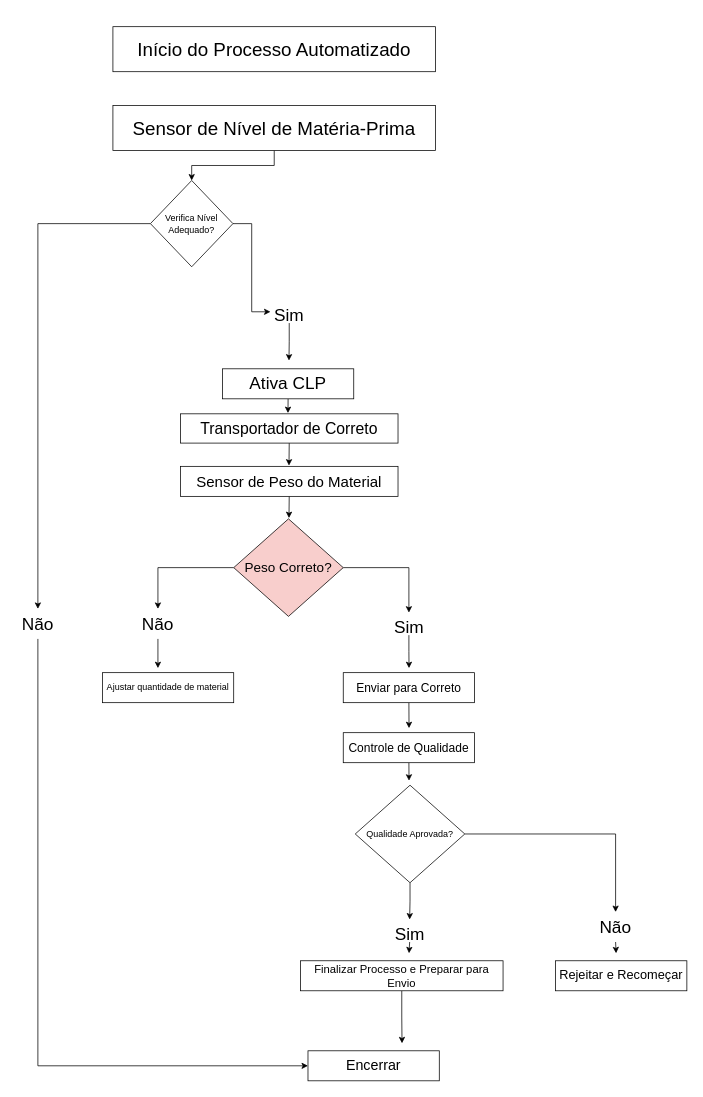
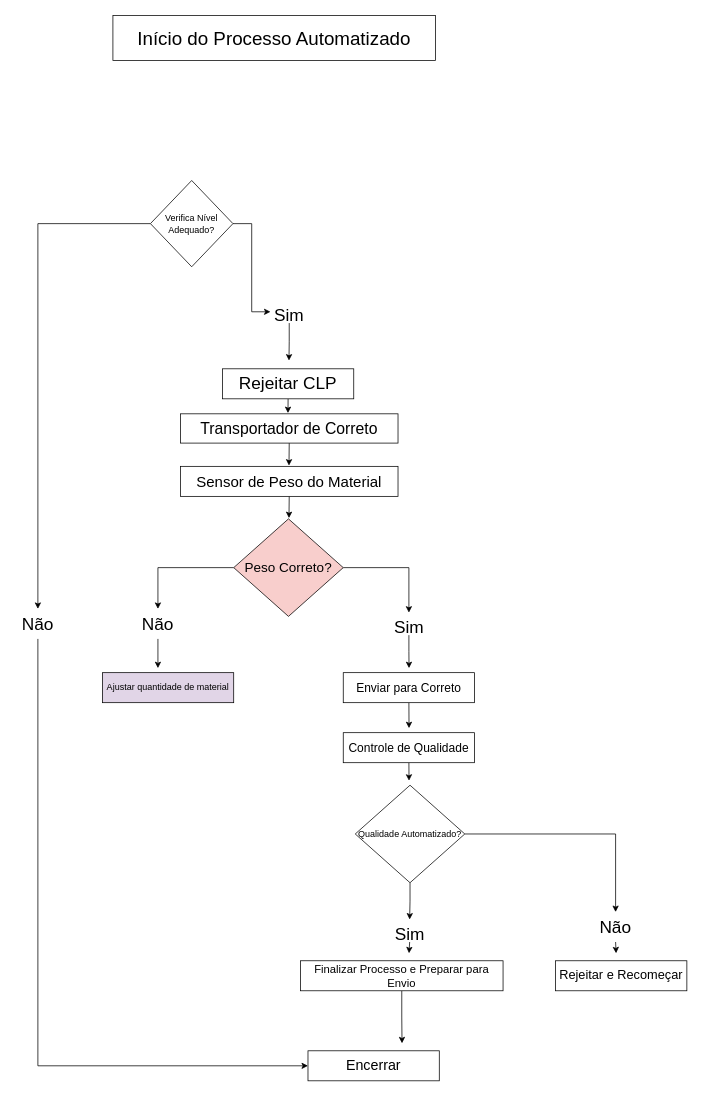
(274, 49) -> (274, 38)
(274, 128) -> none
(236, 165) -> none
(288, 384) -> (288, 384)
(168, 687) -> (168, 687)
(410, 834) -> (410, 834)
